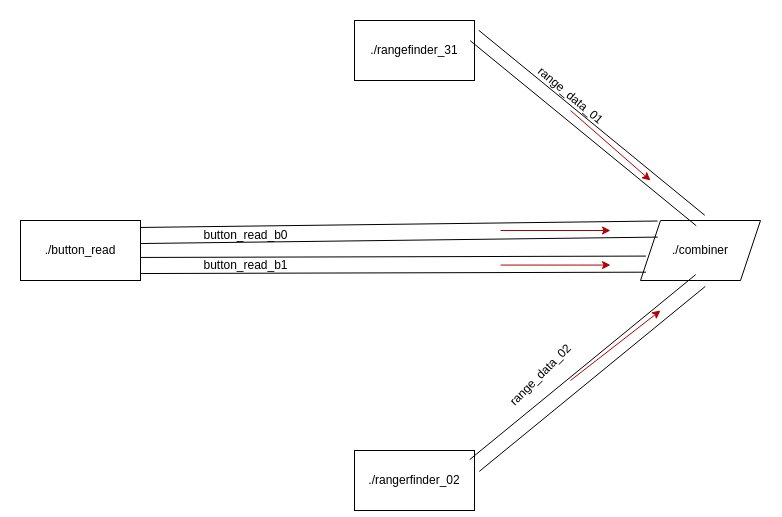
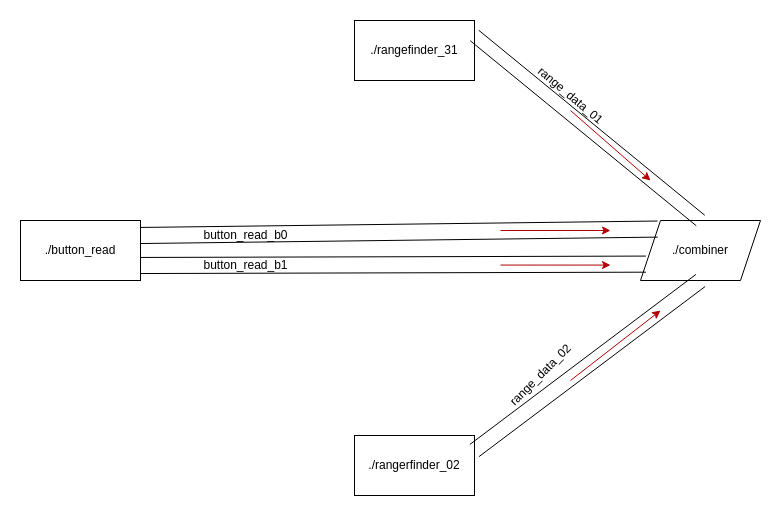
(415, 481) -> (415, 466)
